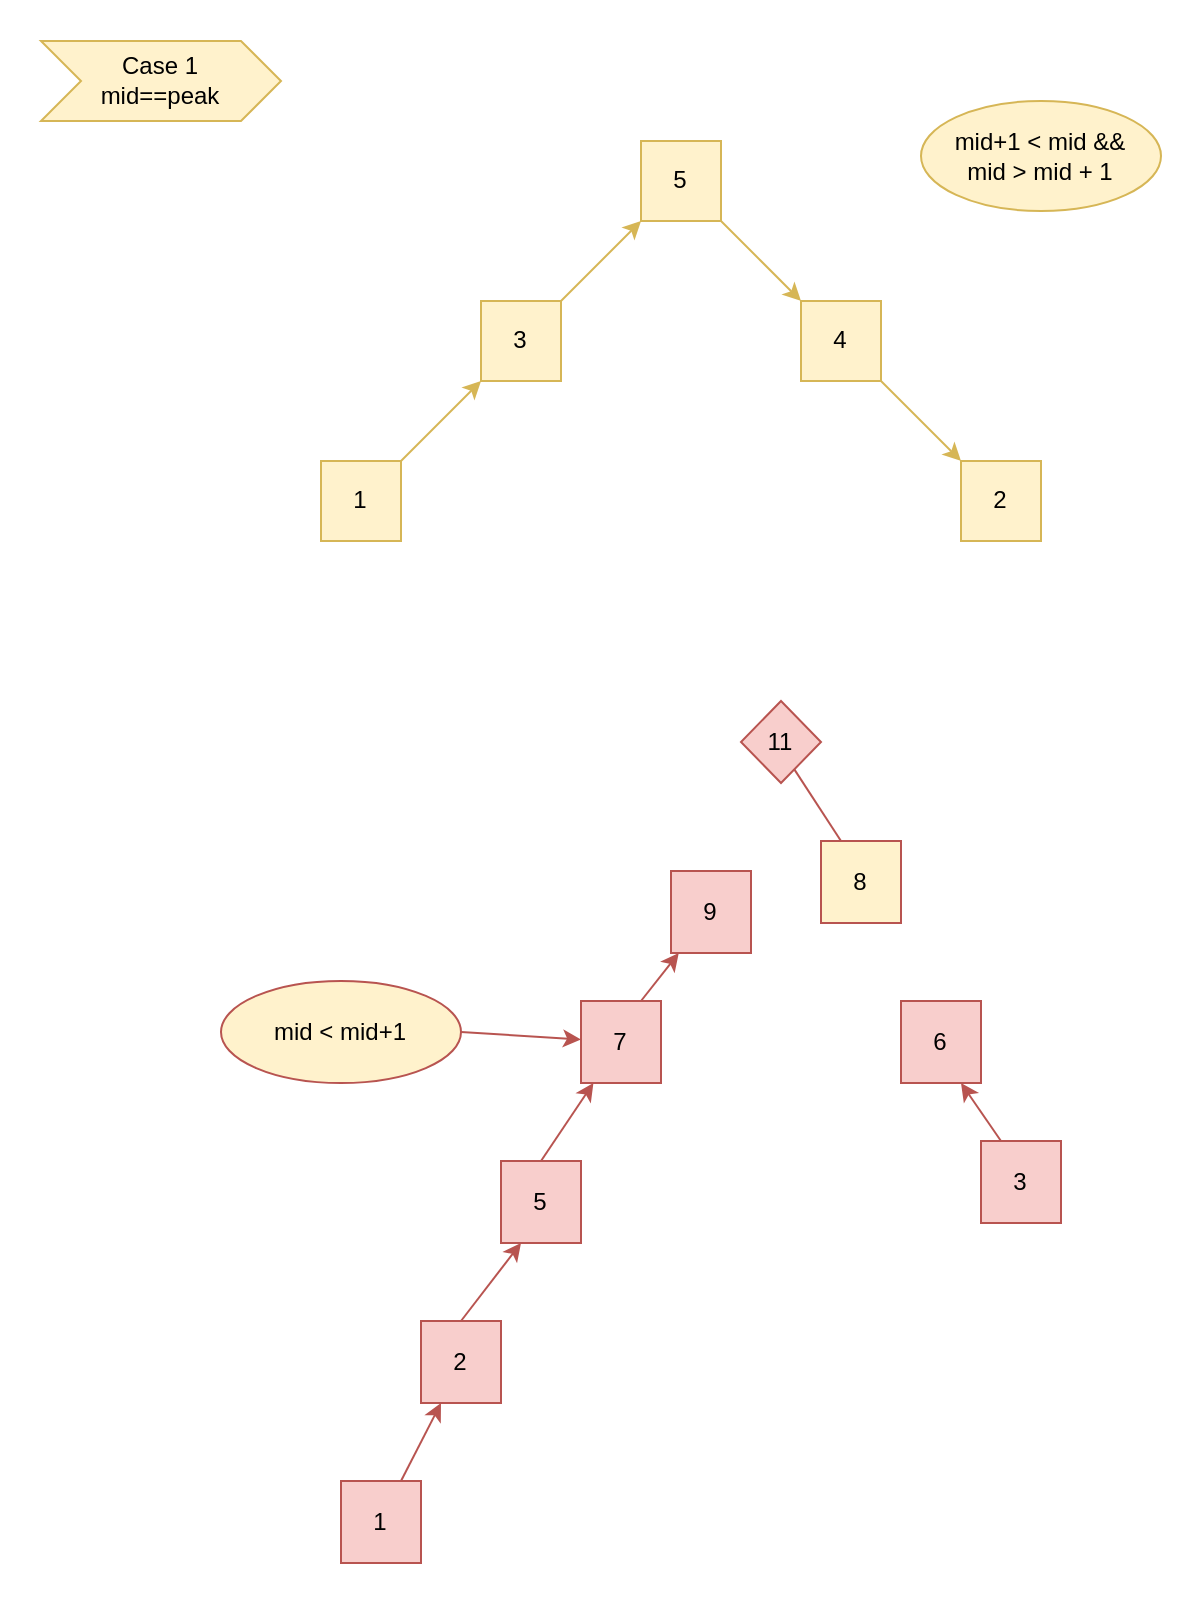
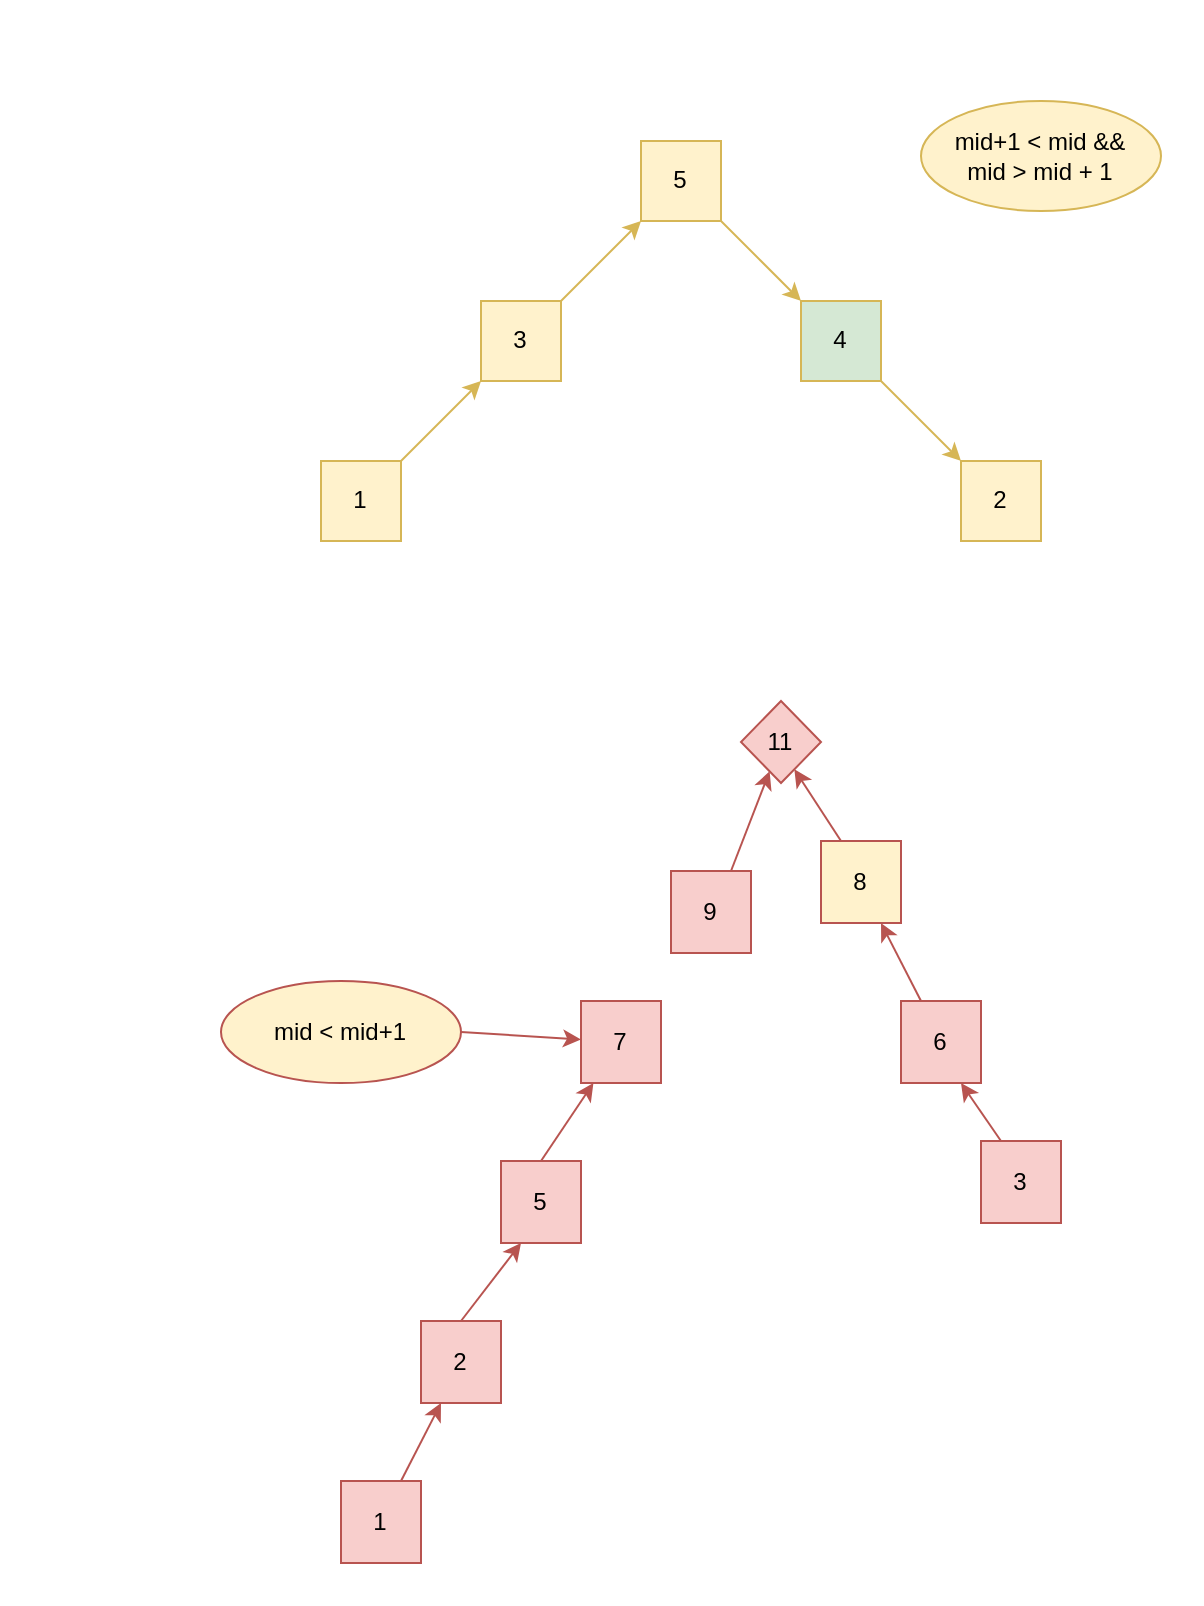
(161, 81) -> none
(841, 341) -> (841, 341)
(799, 776) -> (802, 781)
none -> (748, 827)
none -> (904, 968)
(656, 982) -> none
